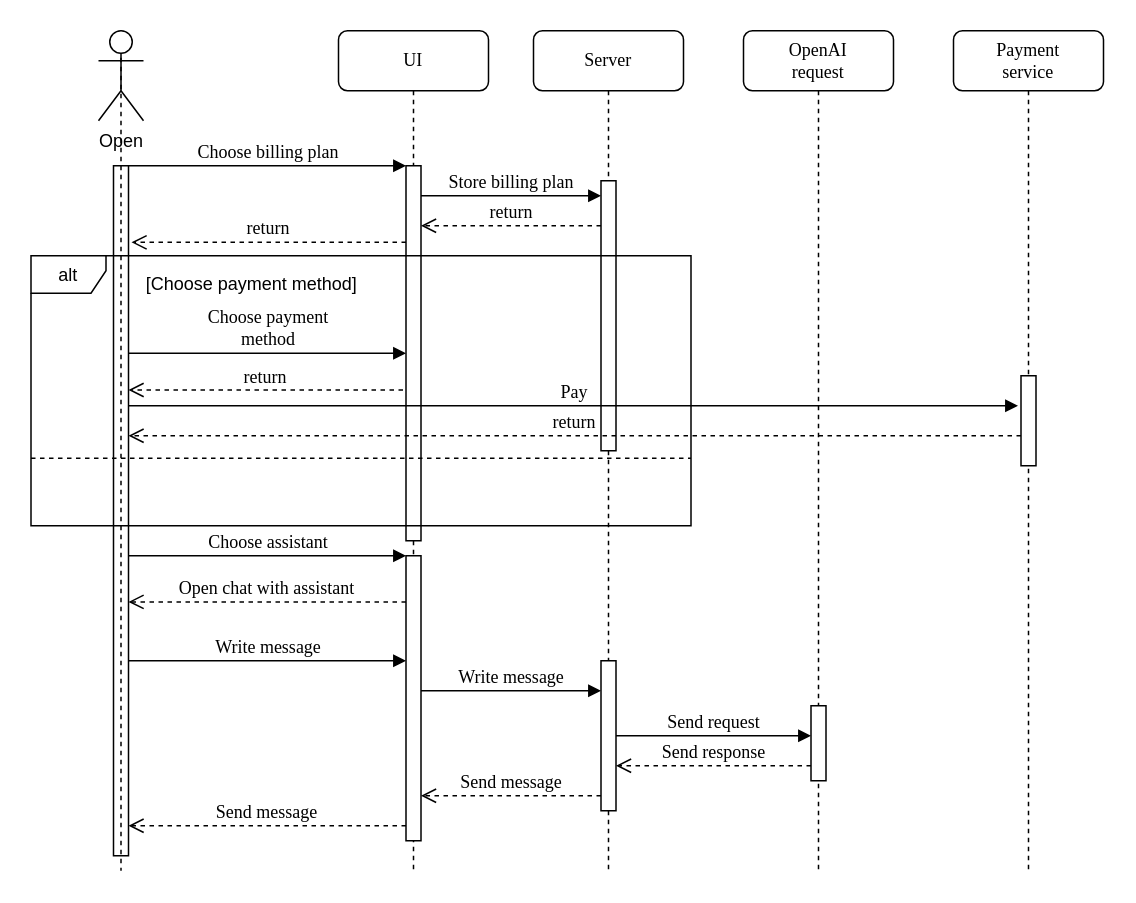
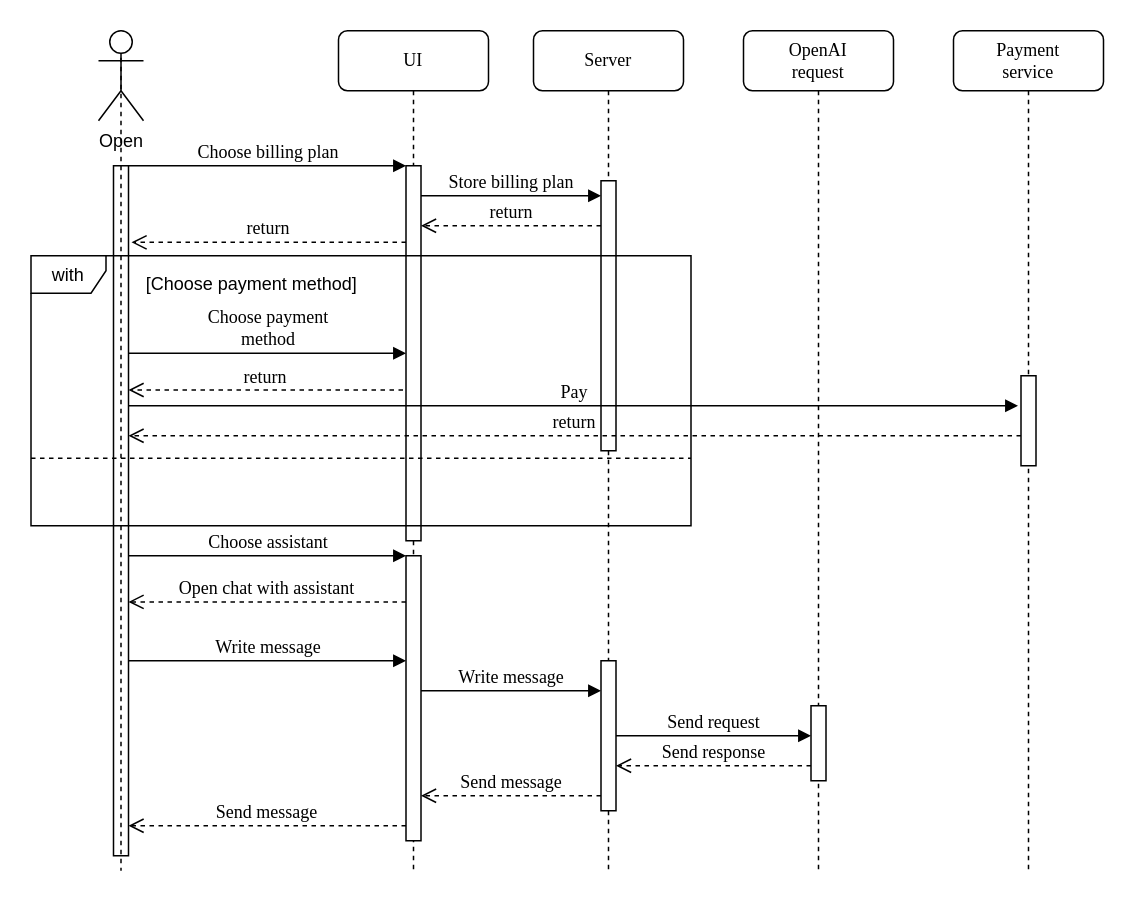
(68, 275) -> (68, 275)
